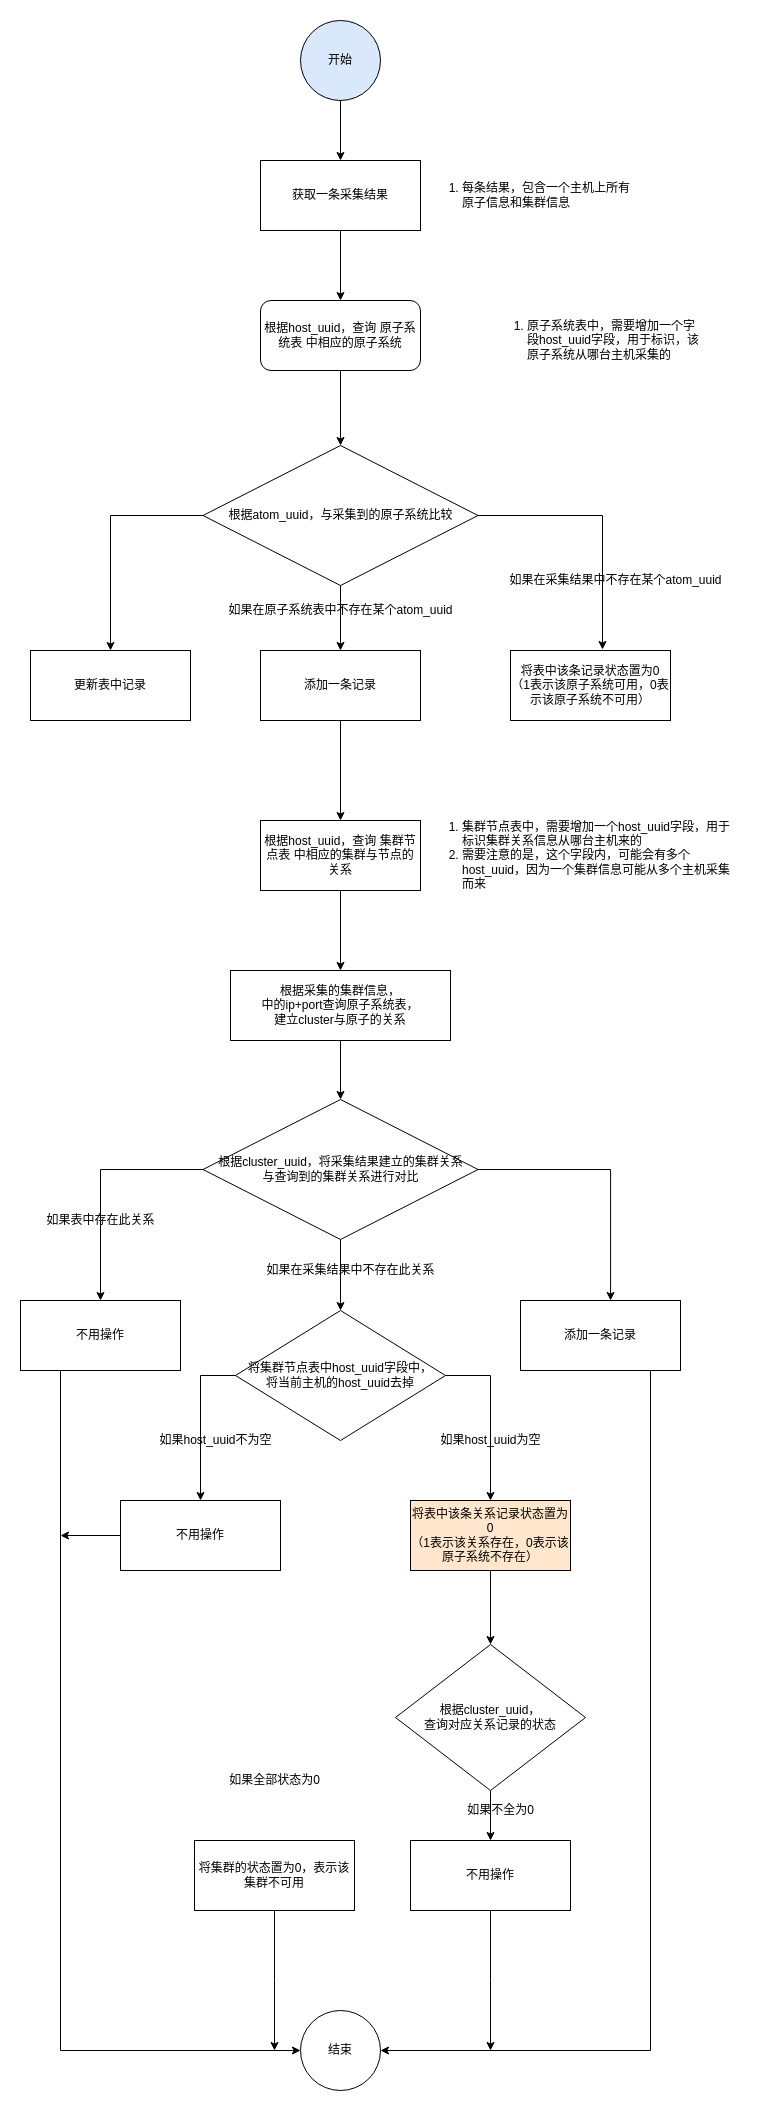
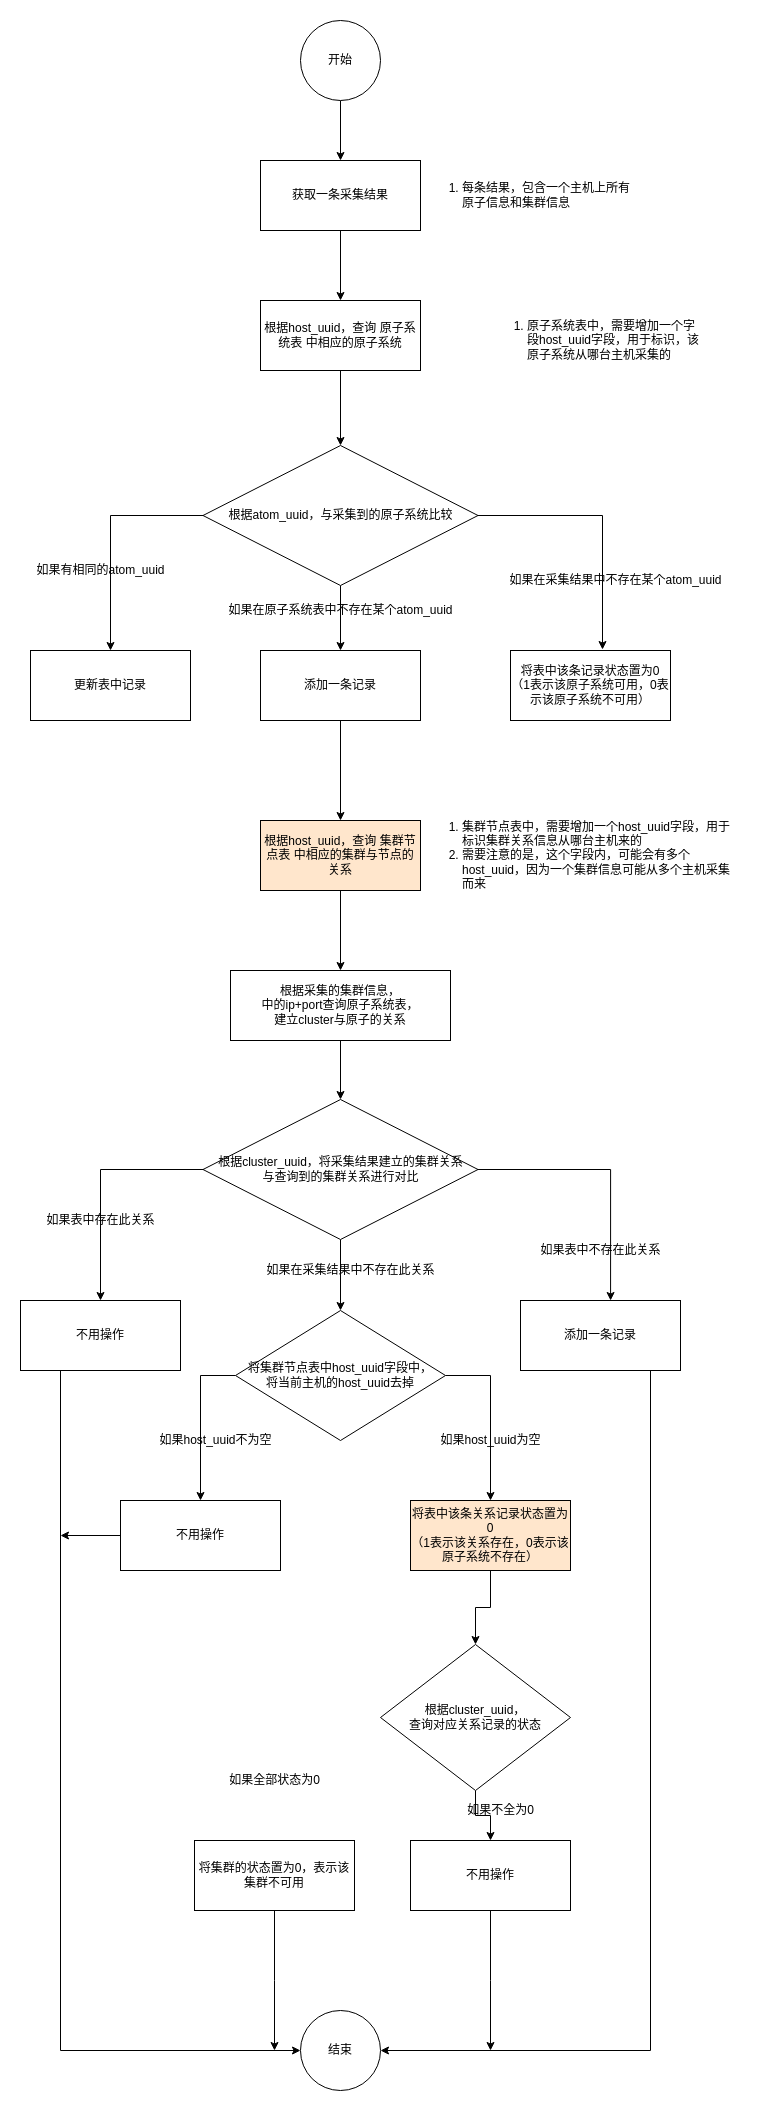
(341, 61) -> (341, 61)
(341, 336) -> (341, 336)
none -> (101, 571)
(341, 856) -> (341, 856)
none -> (601, 1251)
(491, 1718) -> (476, 1718)
